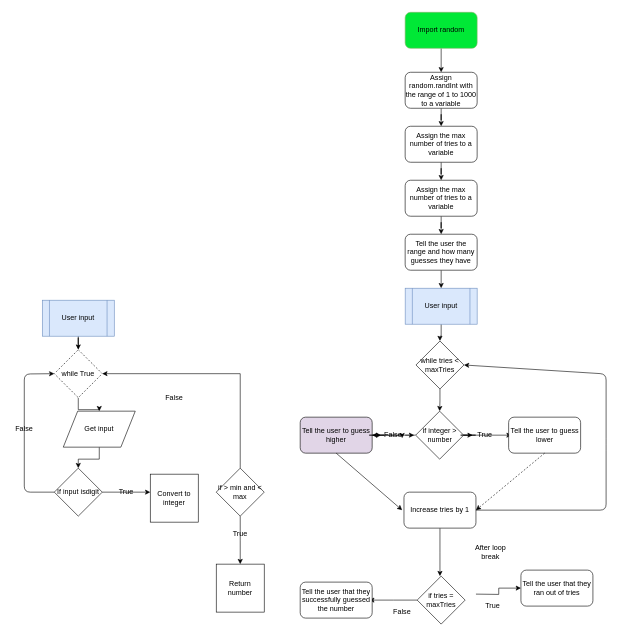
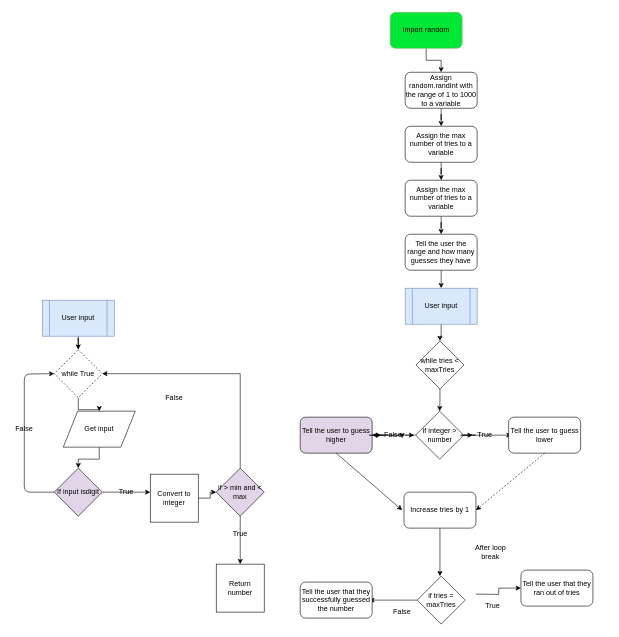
(441, 30) -> (426, 30)
(567, 372) -> none
(78, 492) -> (78, 492)
(240, 492) -> (240, 492)
none -> (210, 493)
